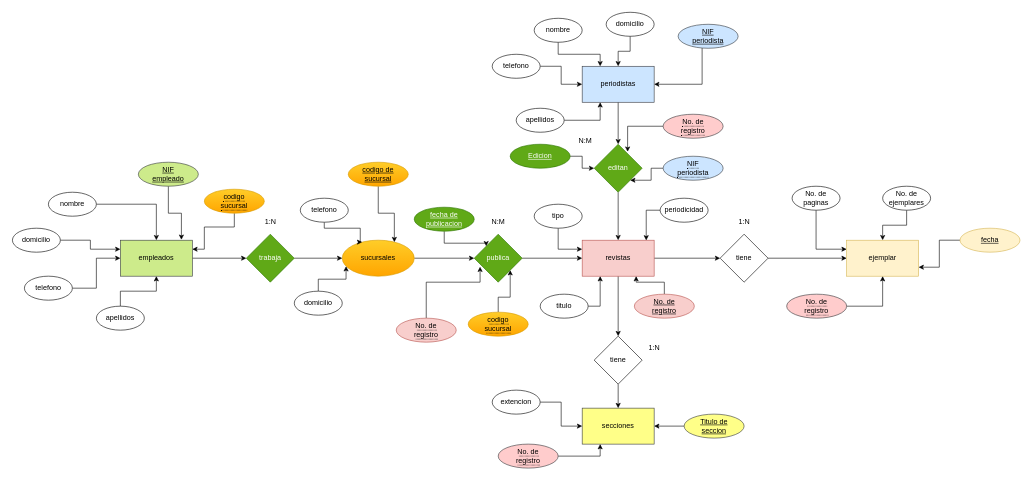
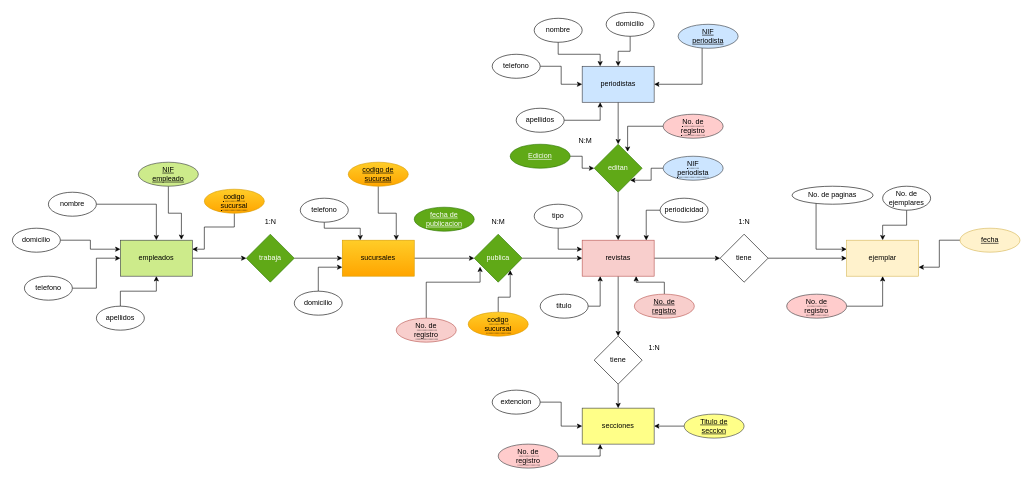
(816, 198) -> (833, 195)
(444, 242) -> none
(378, 258) -> (378, 258)
